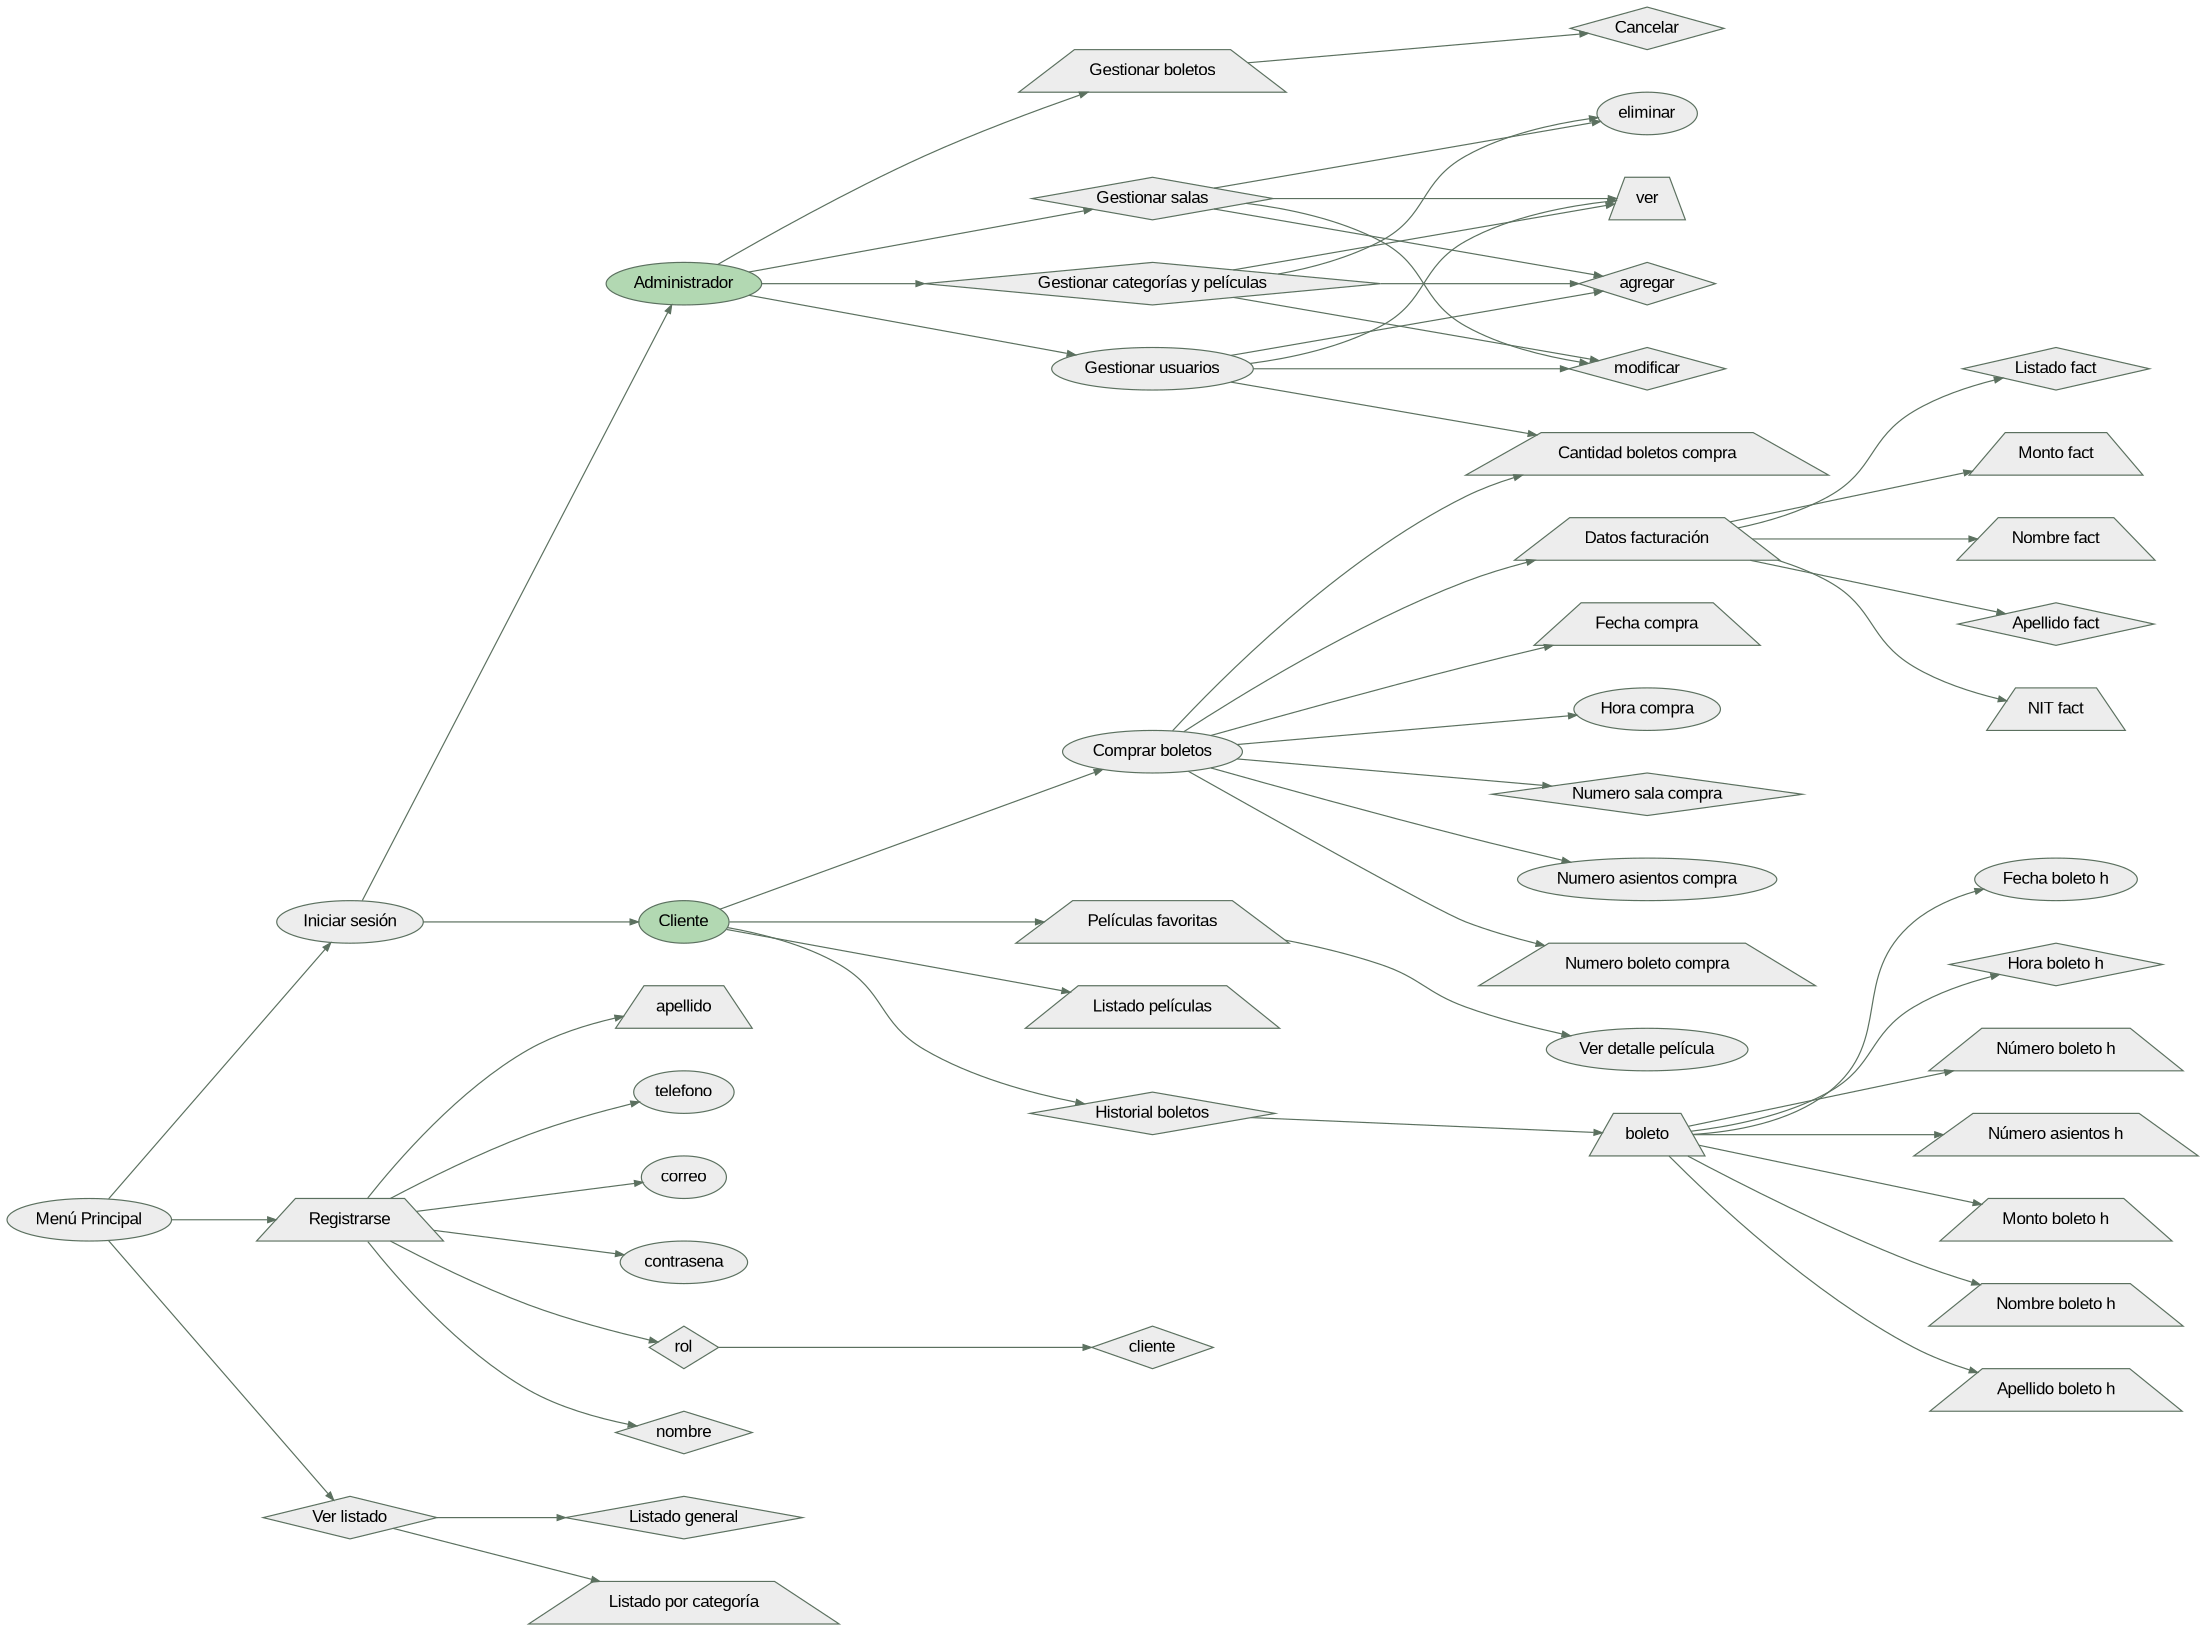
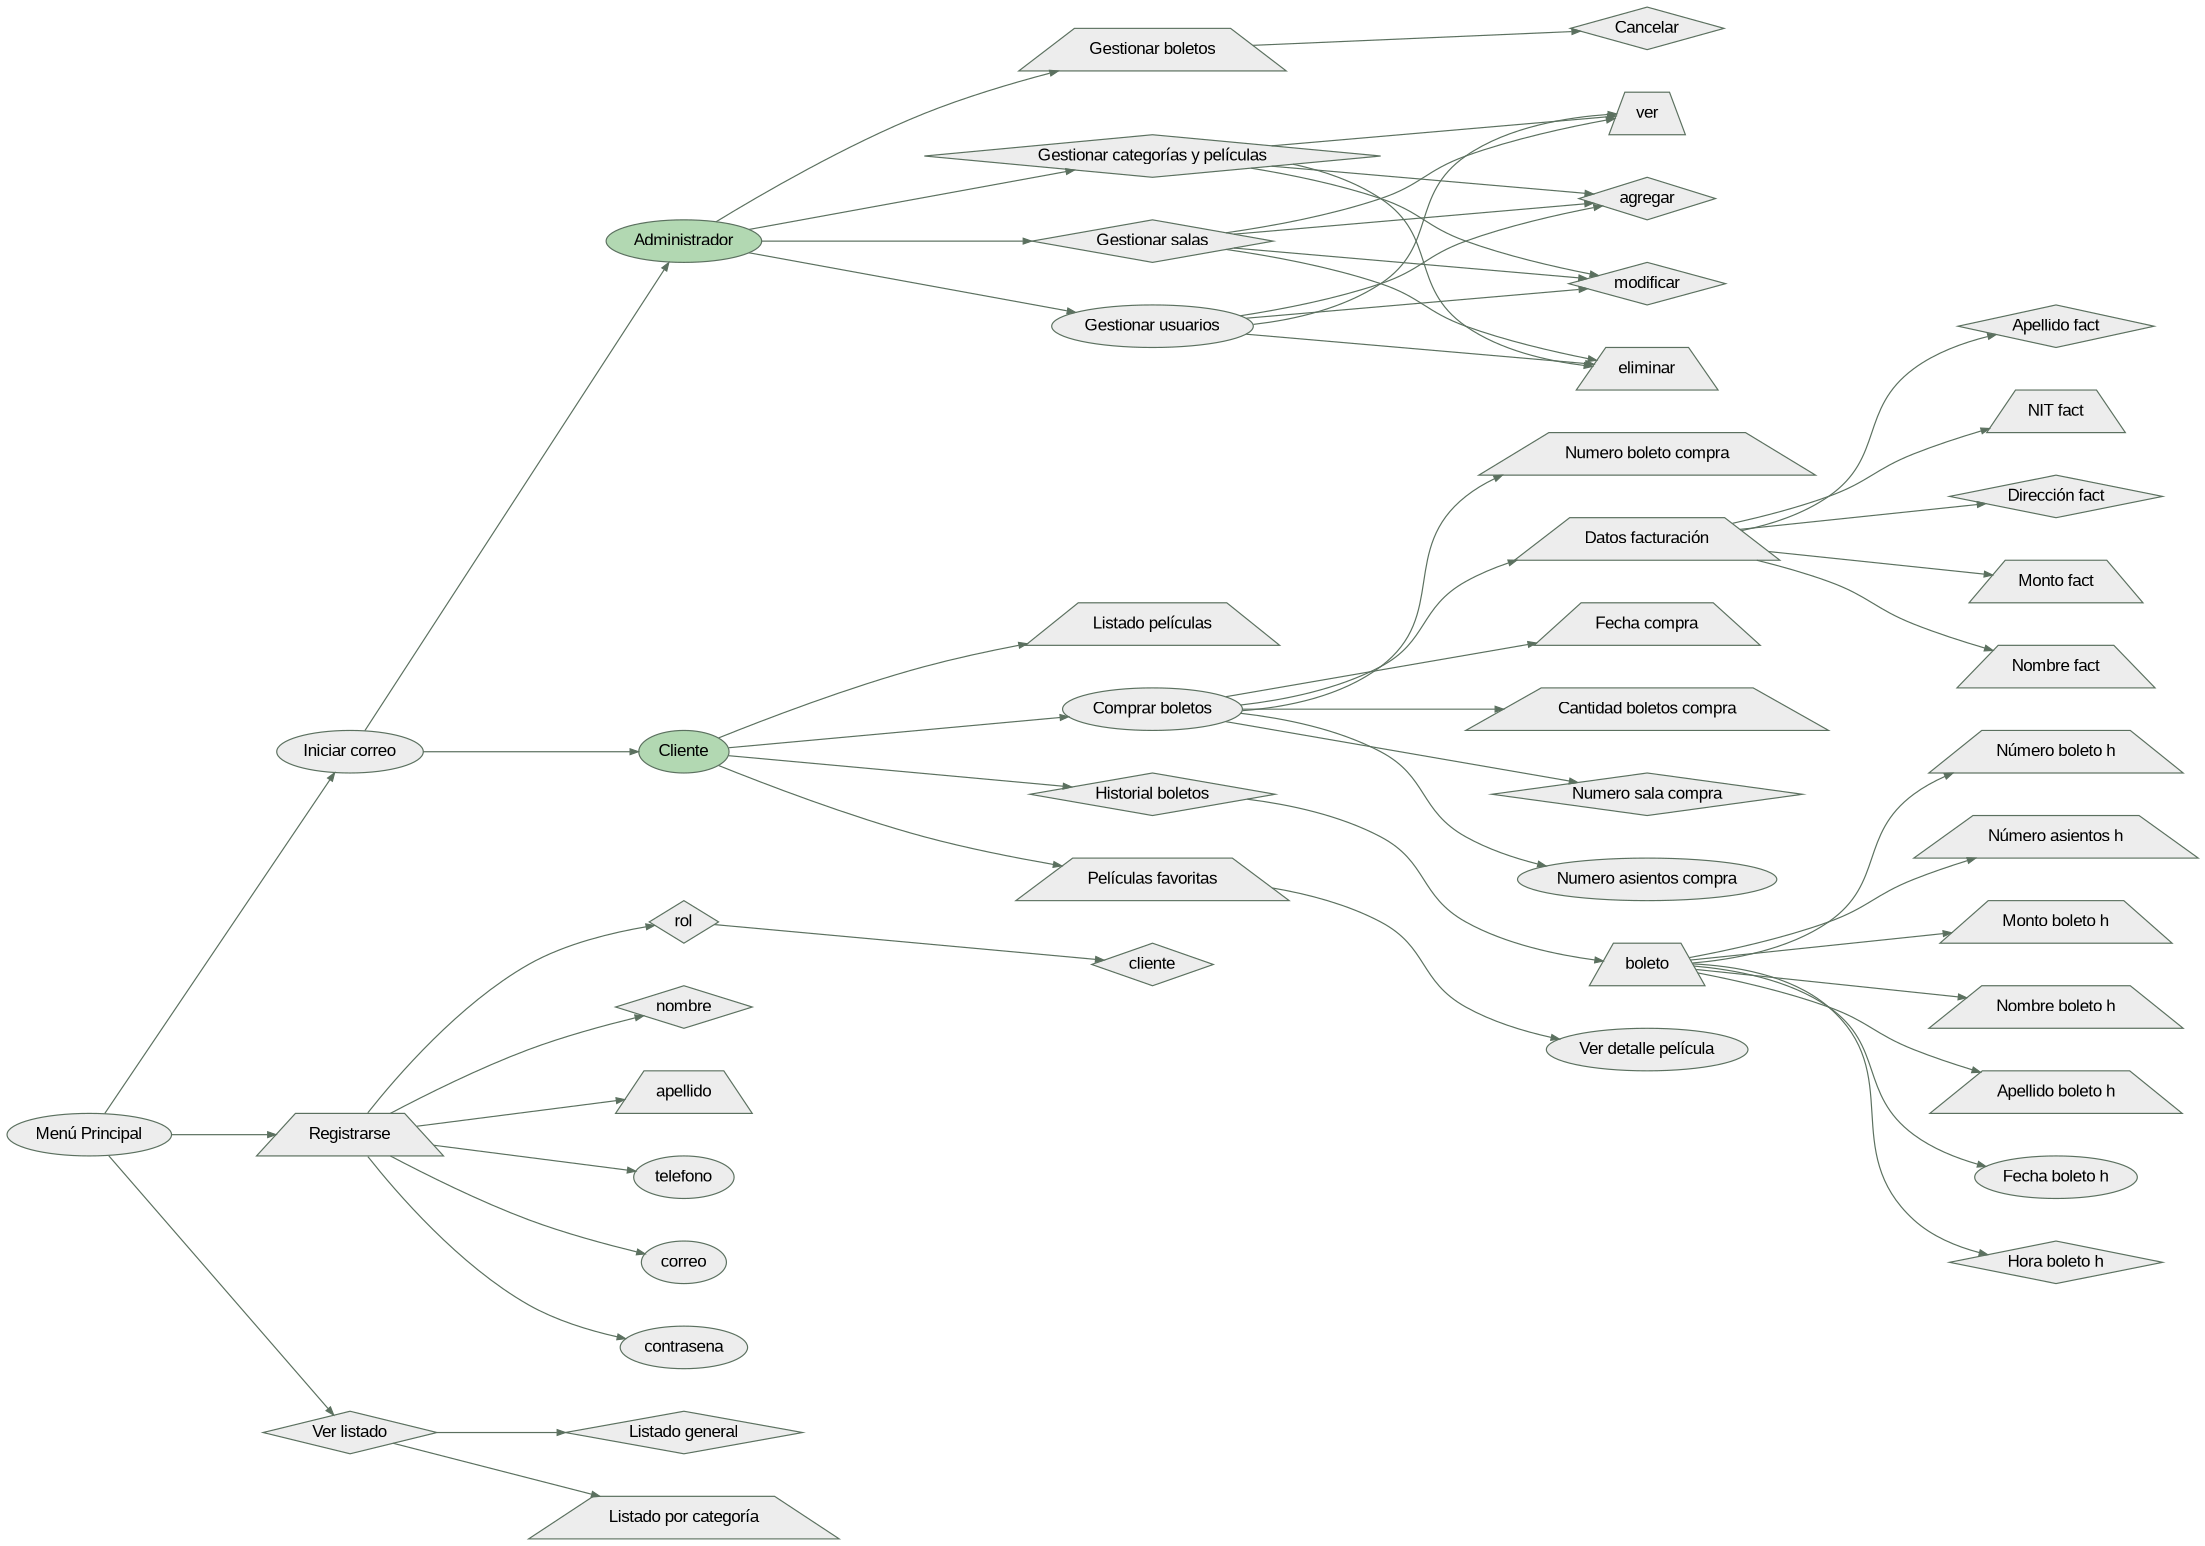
(1647, 113) -> (1647, 369)
(2056, 369) -> (2056, 496)
(1380, 408) -> (1416, 349)
(1647, 709) -> none
(350, 922) -> (350, 752)
